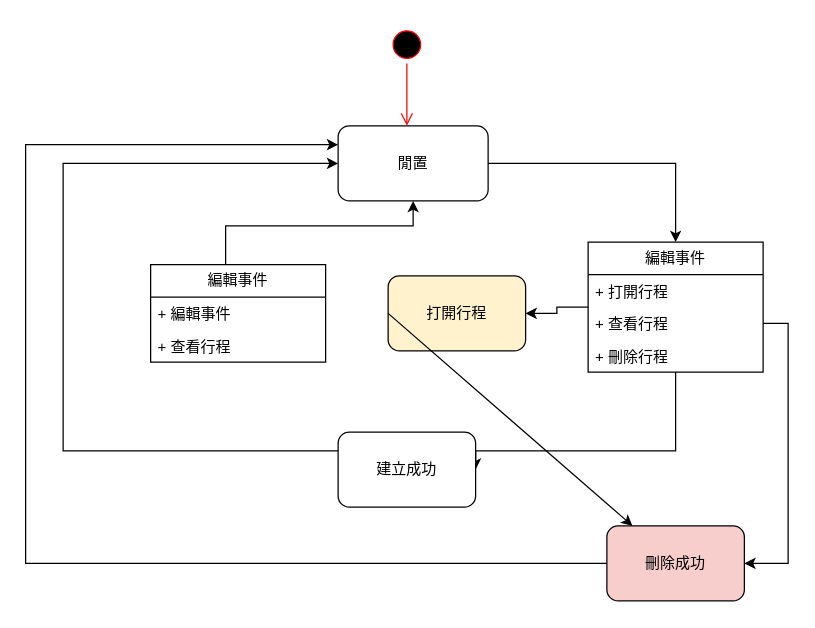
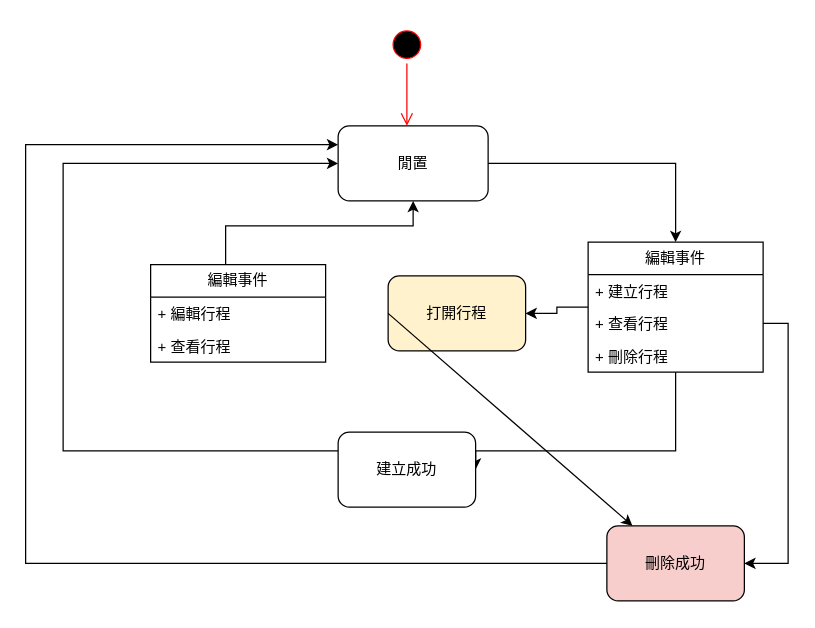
(632, 292) -> (632, 292)
(195, 315) -> (195, 315)
